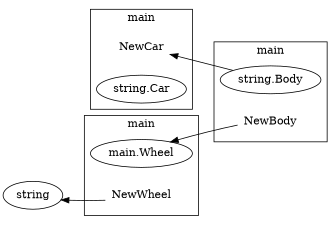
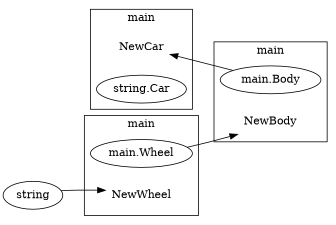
(271, 80) -> (271, 80)
(208, 132) -> (209, 142)
(90, 201) -> (79, 190)
